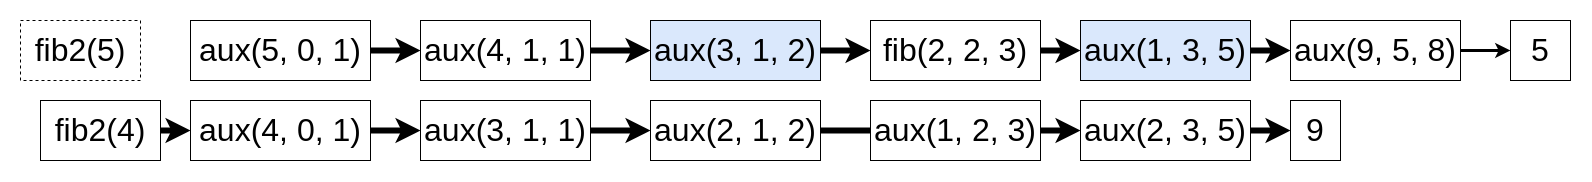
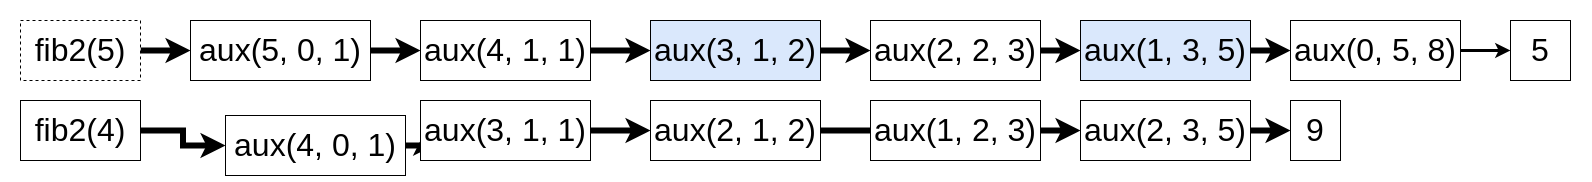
none -> (158, 51)
(956, 51) -> (956, 51)
(1376, 51) -> (1376, 51)
(101, 131) -> (81, 131)
(281, 131) -> (316, 146)
